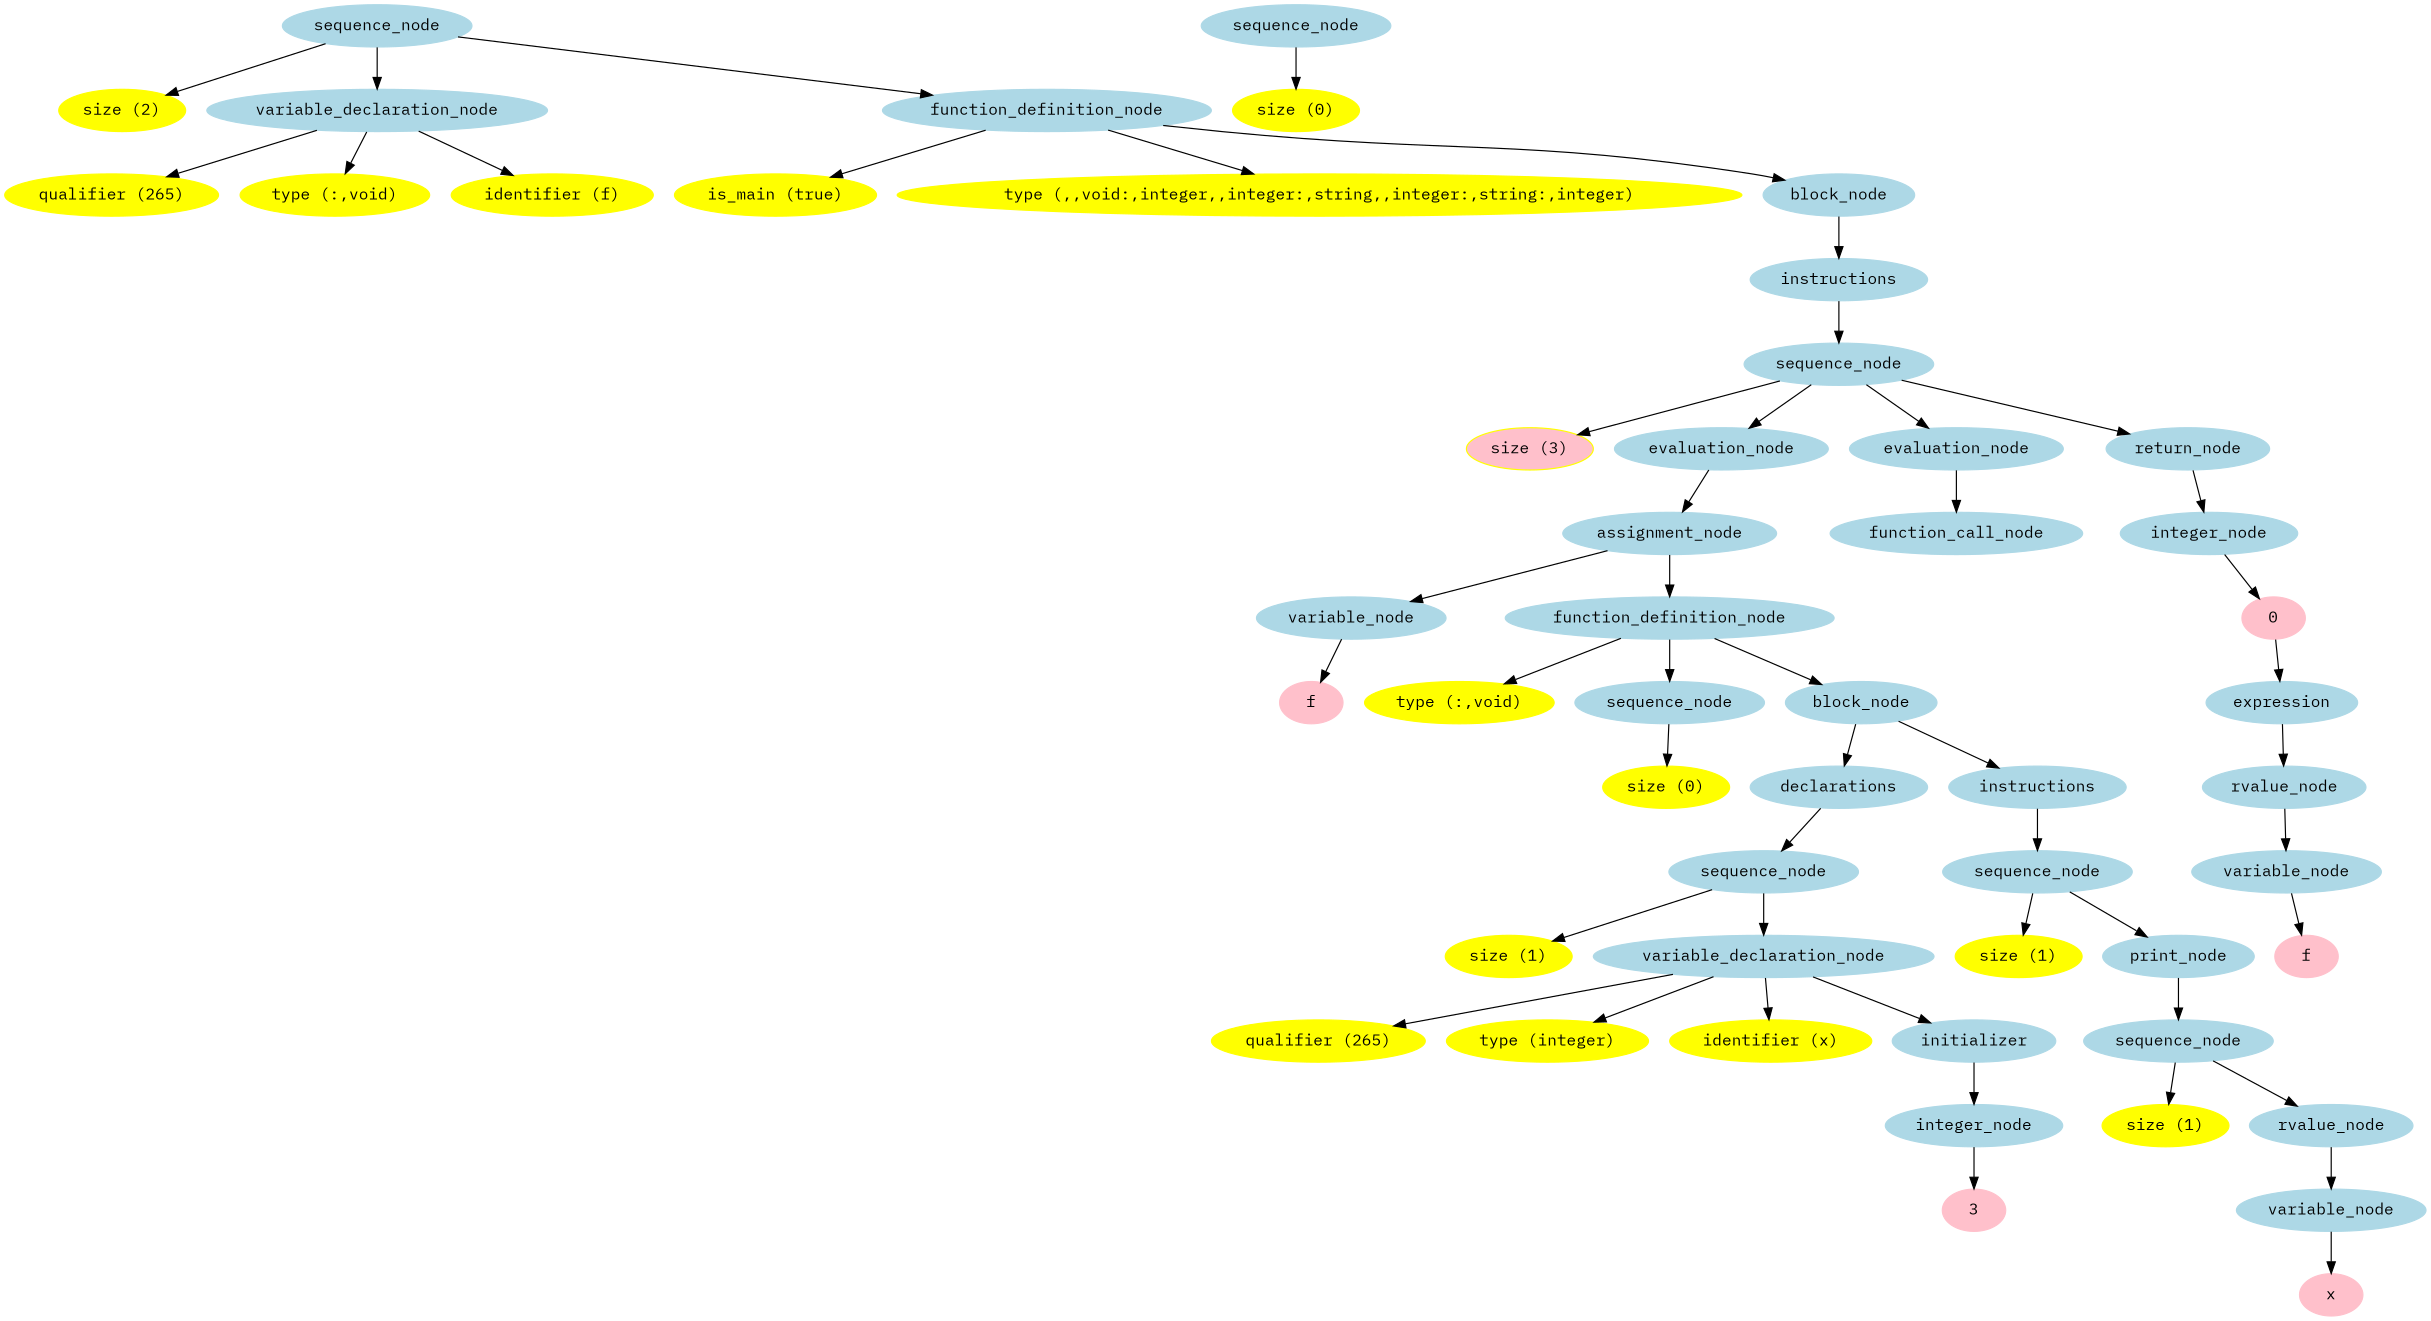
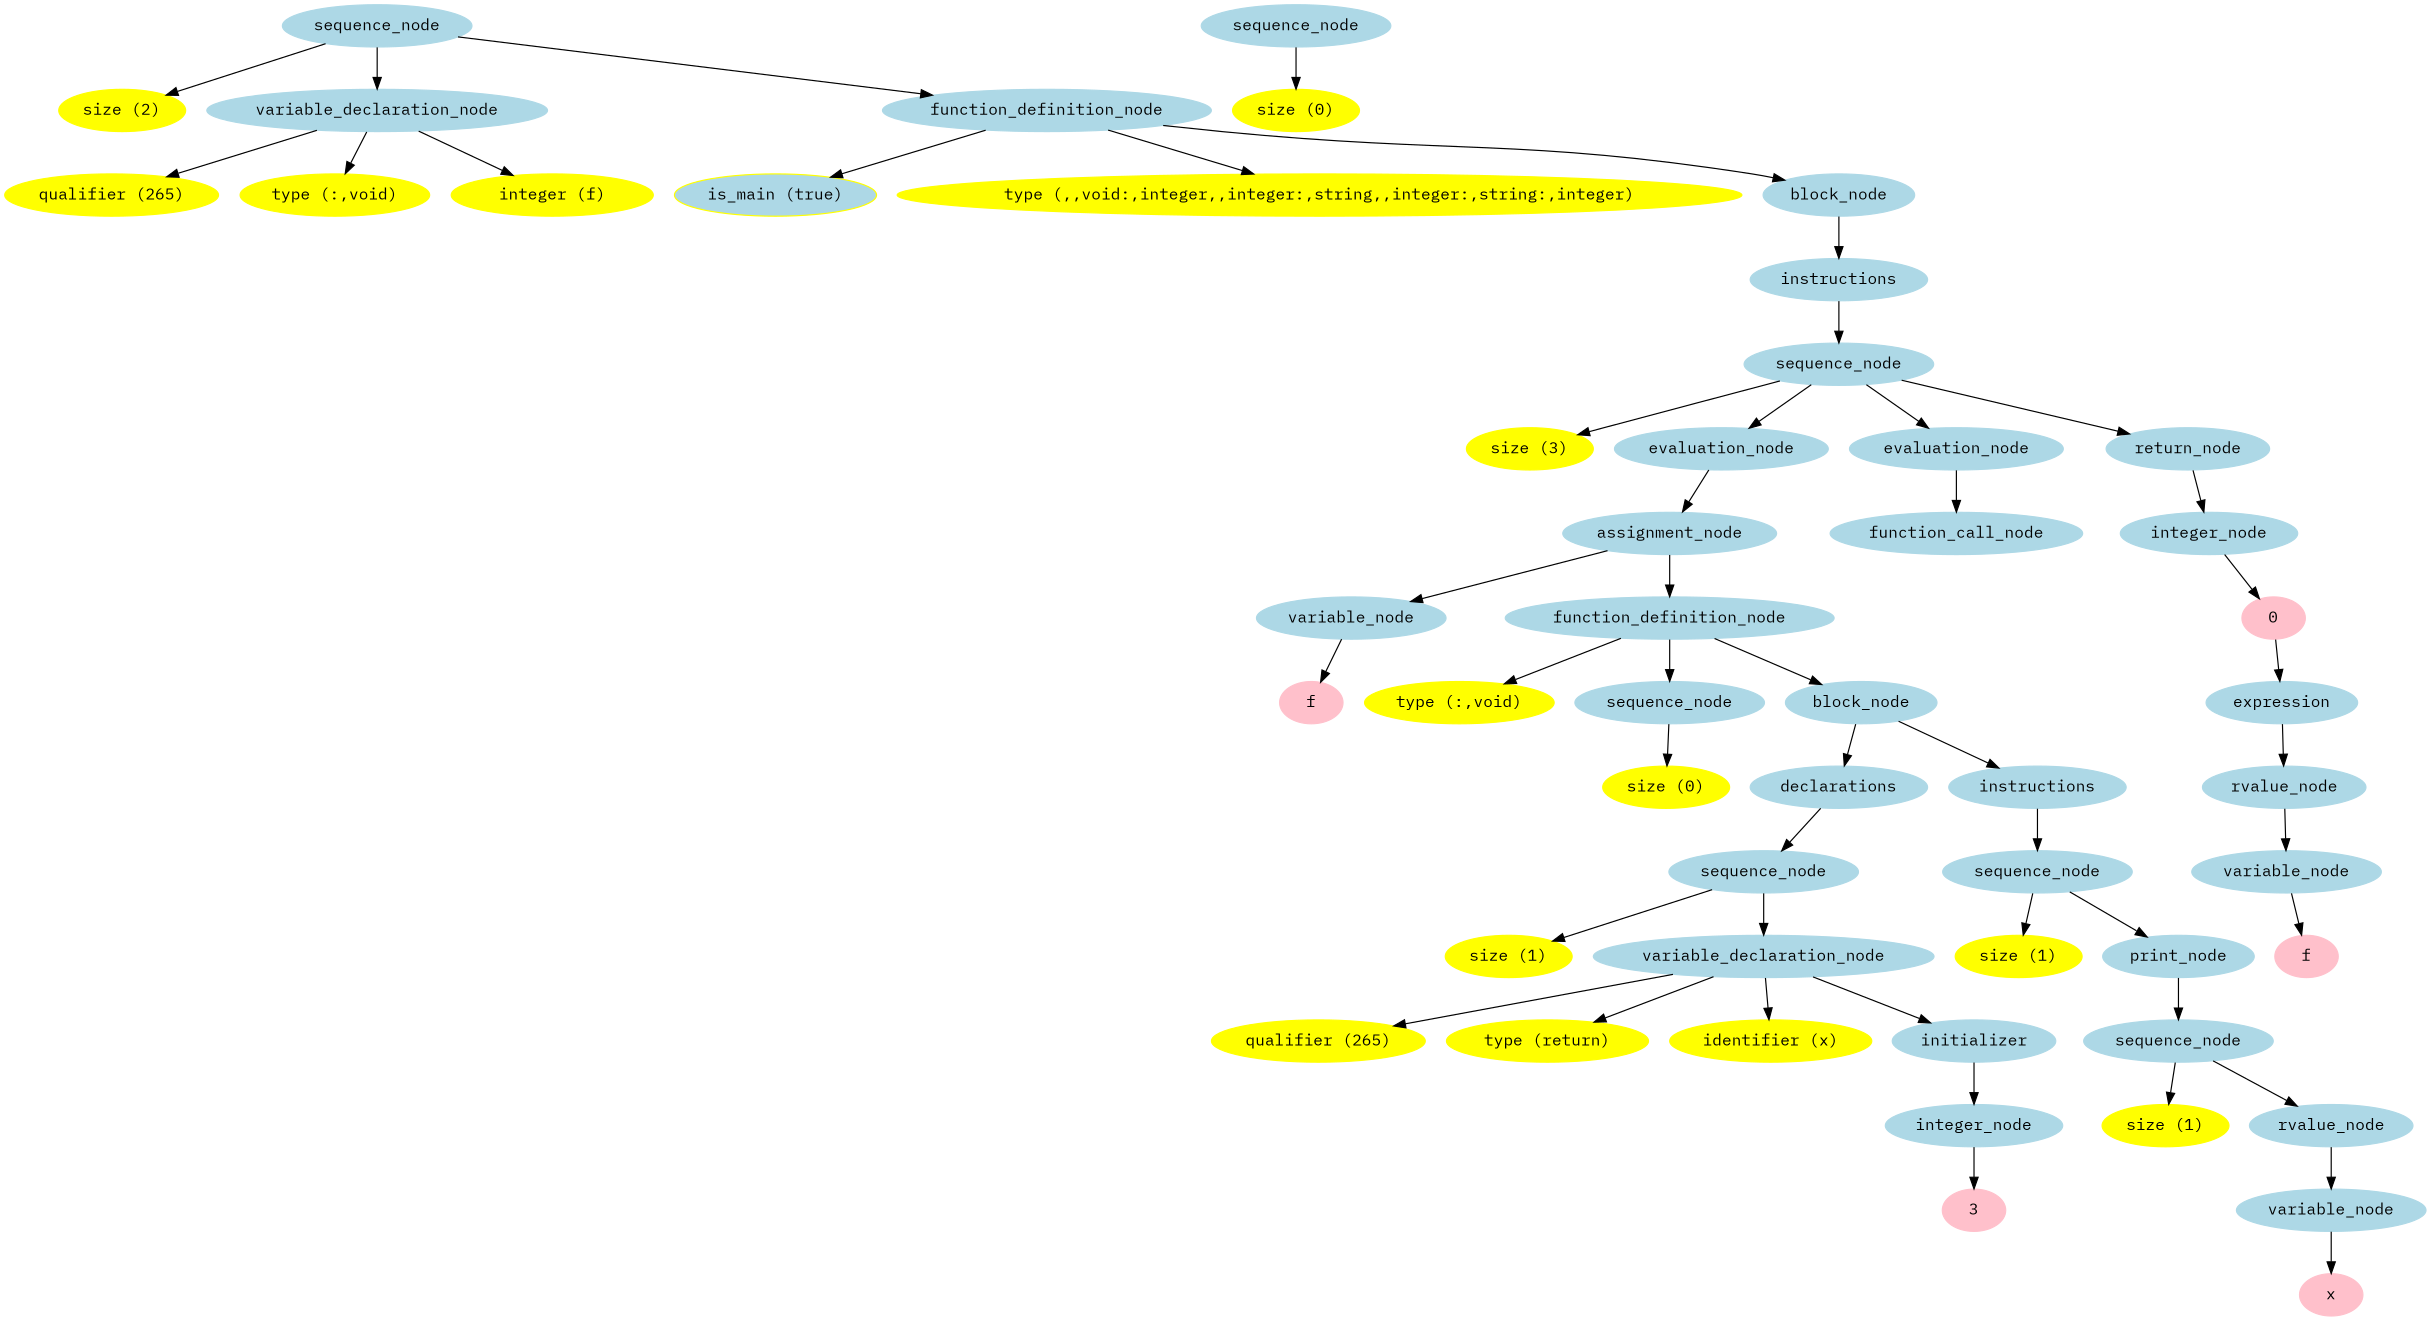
(552, 195) -> (552, 195)
(775, 195) -> (775, 195)
(1530, 449) -> (1530, 449)
(1547, 1041) -> (1547, 1041)
